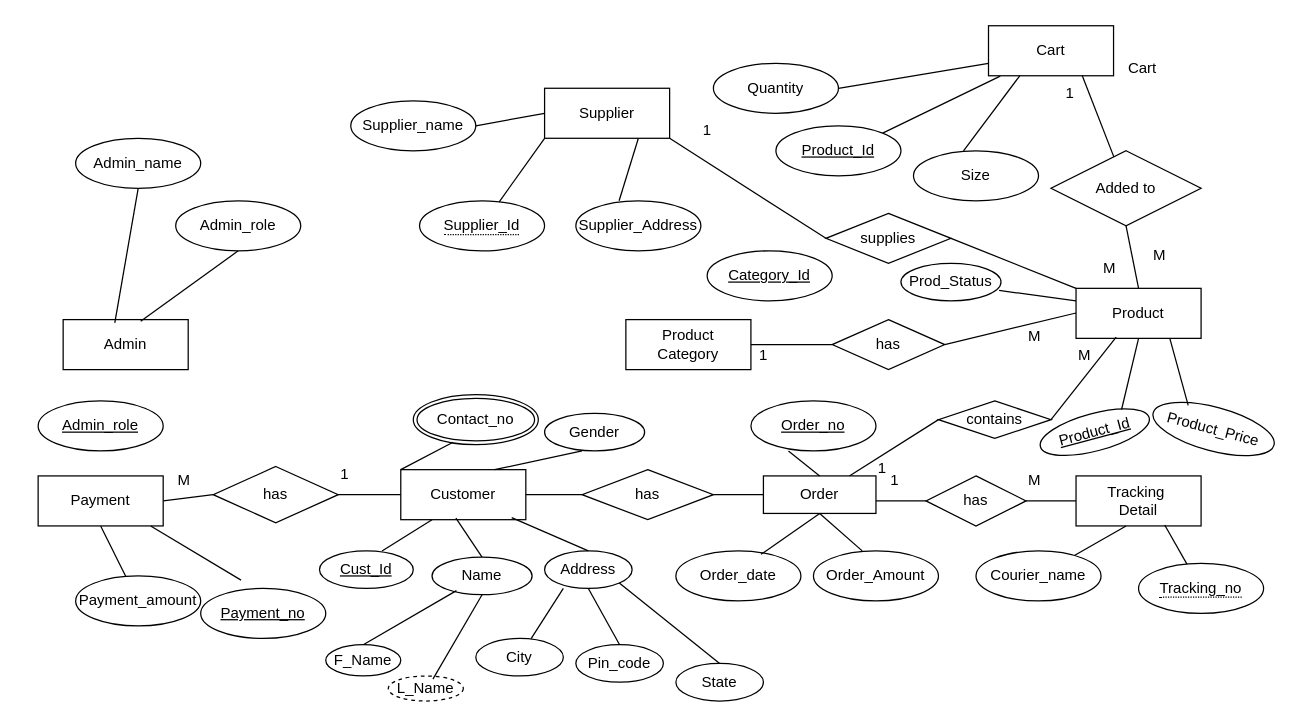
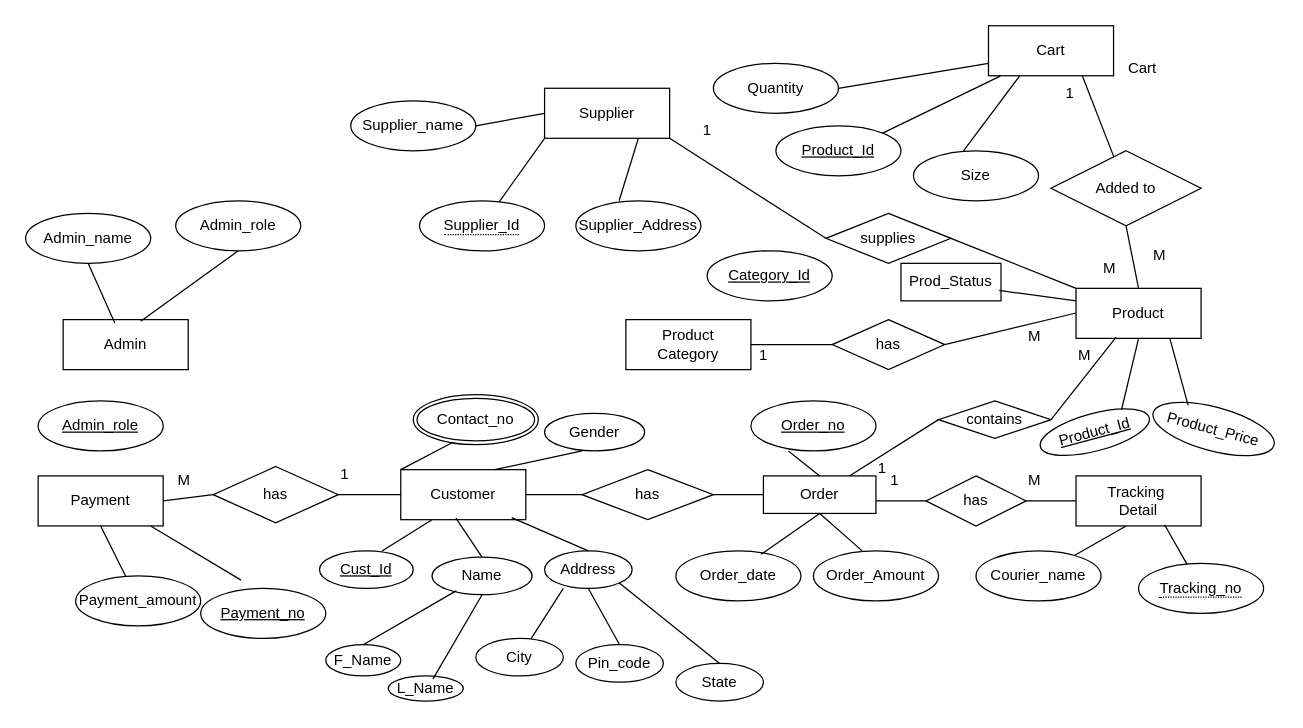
(138, 163) -> (88, 238)
(951, 282) -> (951, 282)
(426, 688) -> (426, 688)
